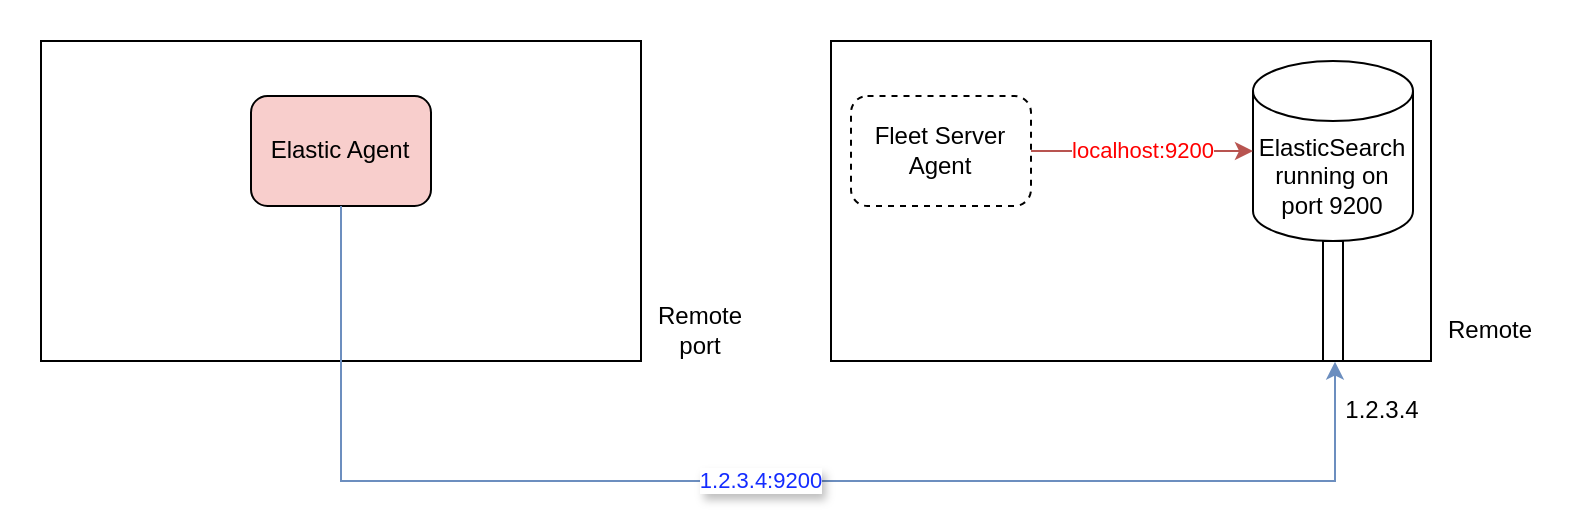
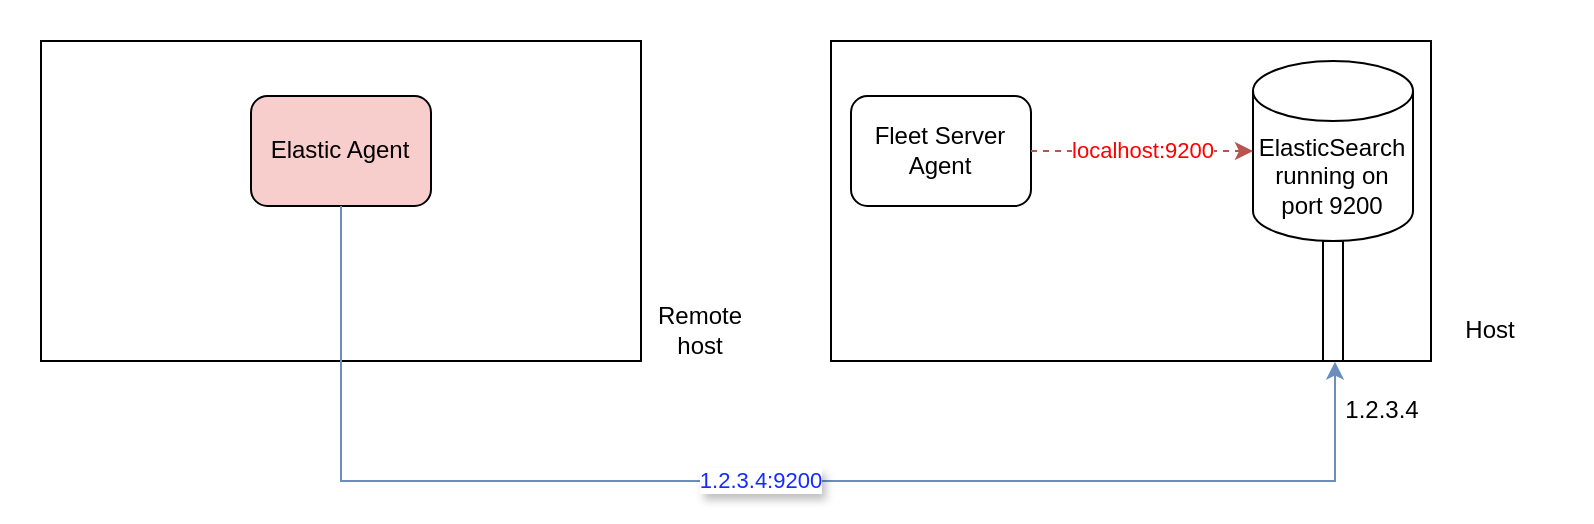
(941, 151) -> (941, 151)
(1049, 151) -> (1049, 151)
(701, 331) -> (701, 331)
(1491, 331) -> (1491, 331)
